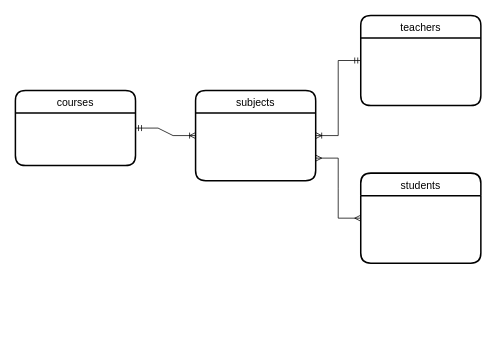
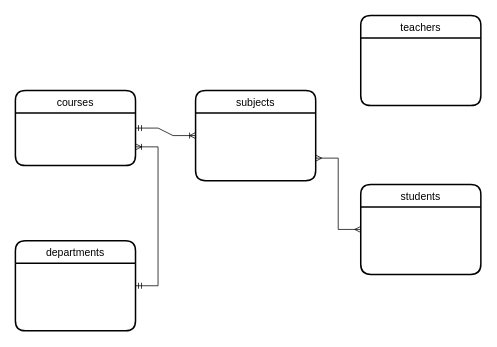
(338, 97) -> none
(420, 218) -> (420, 229)
none -> (75, 285)
none -> (149, 285)
